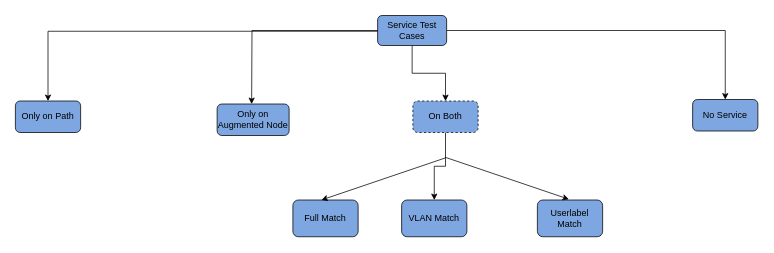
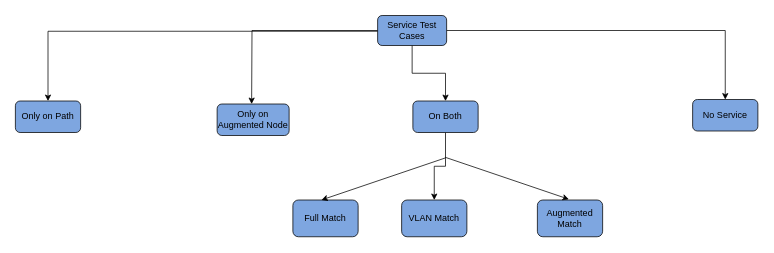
(446, 117) -> (446, 117)
(570, 219) -> (570, 219)
